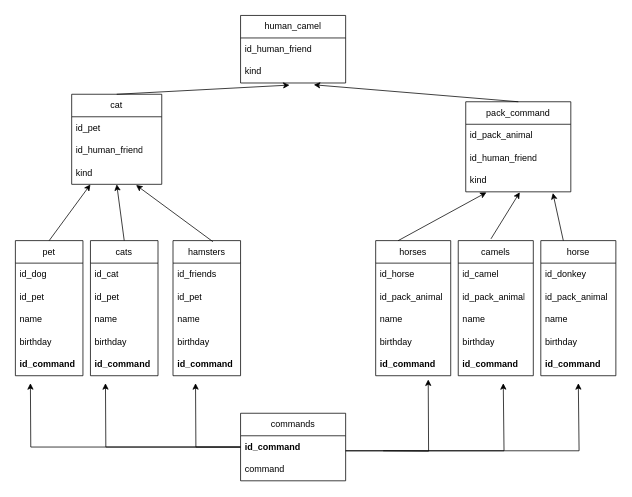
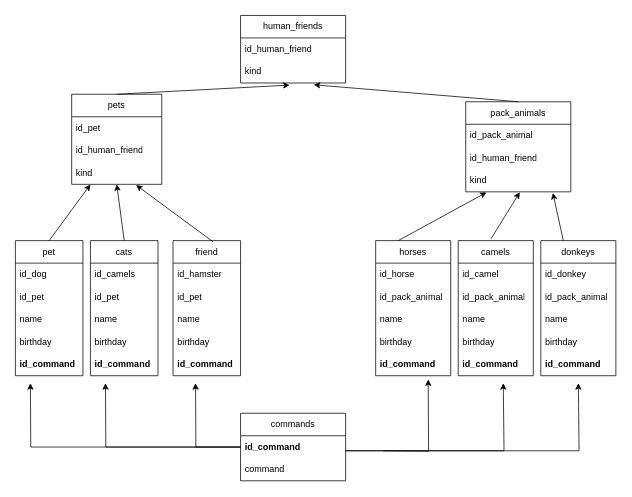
(293, 27) -> (293, 27)
(117, 105) -> (117, 105)
(518, 113) -> (518, 113)
(207, 252) -> (207, 252)
(578, 252) -> (578, 252)
(109, 274) -> (115, 274)
(200, 274) -> (201, 274)
